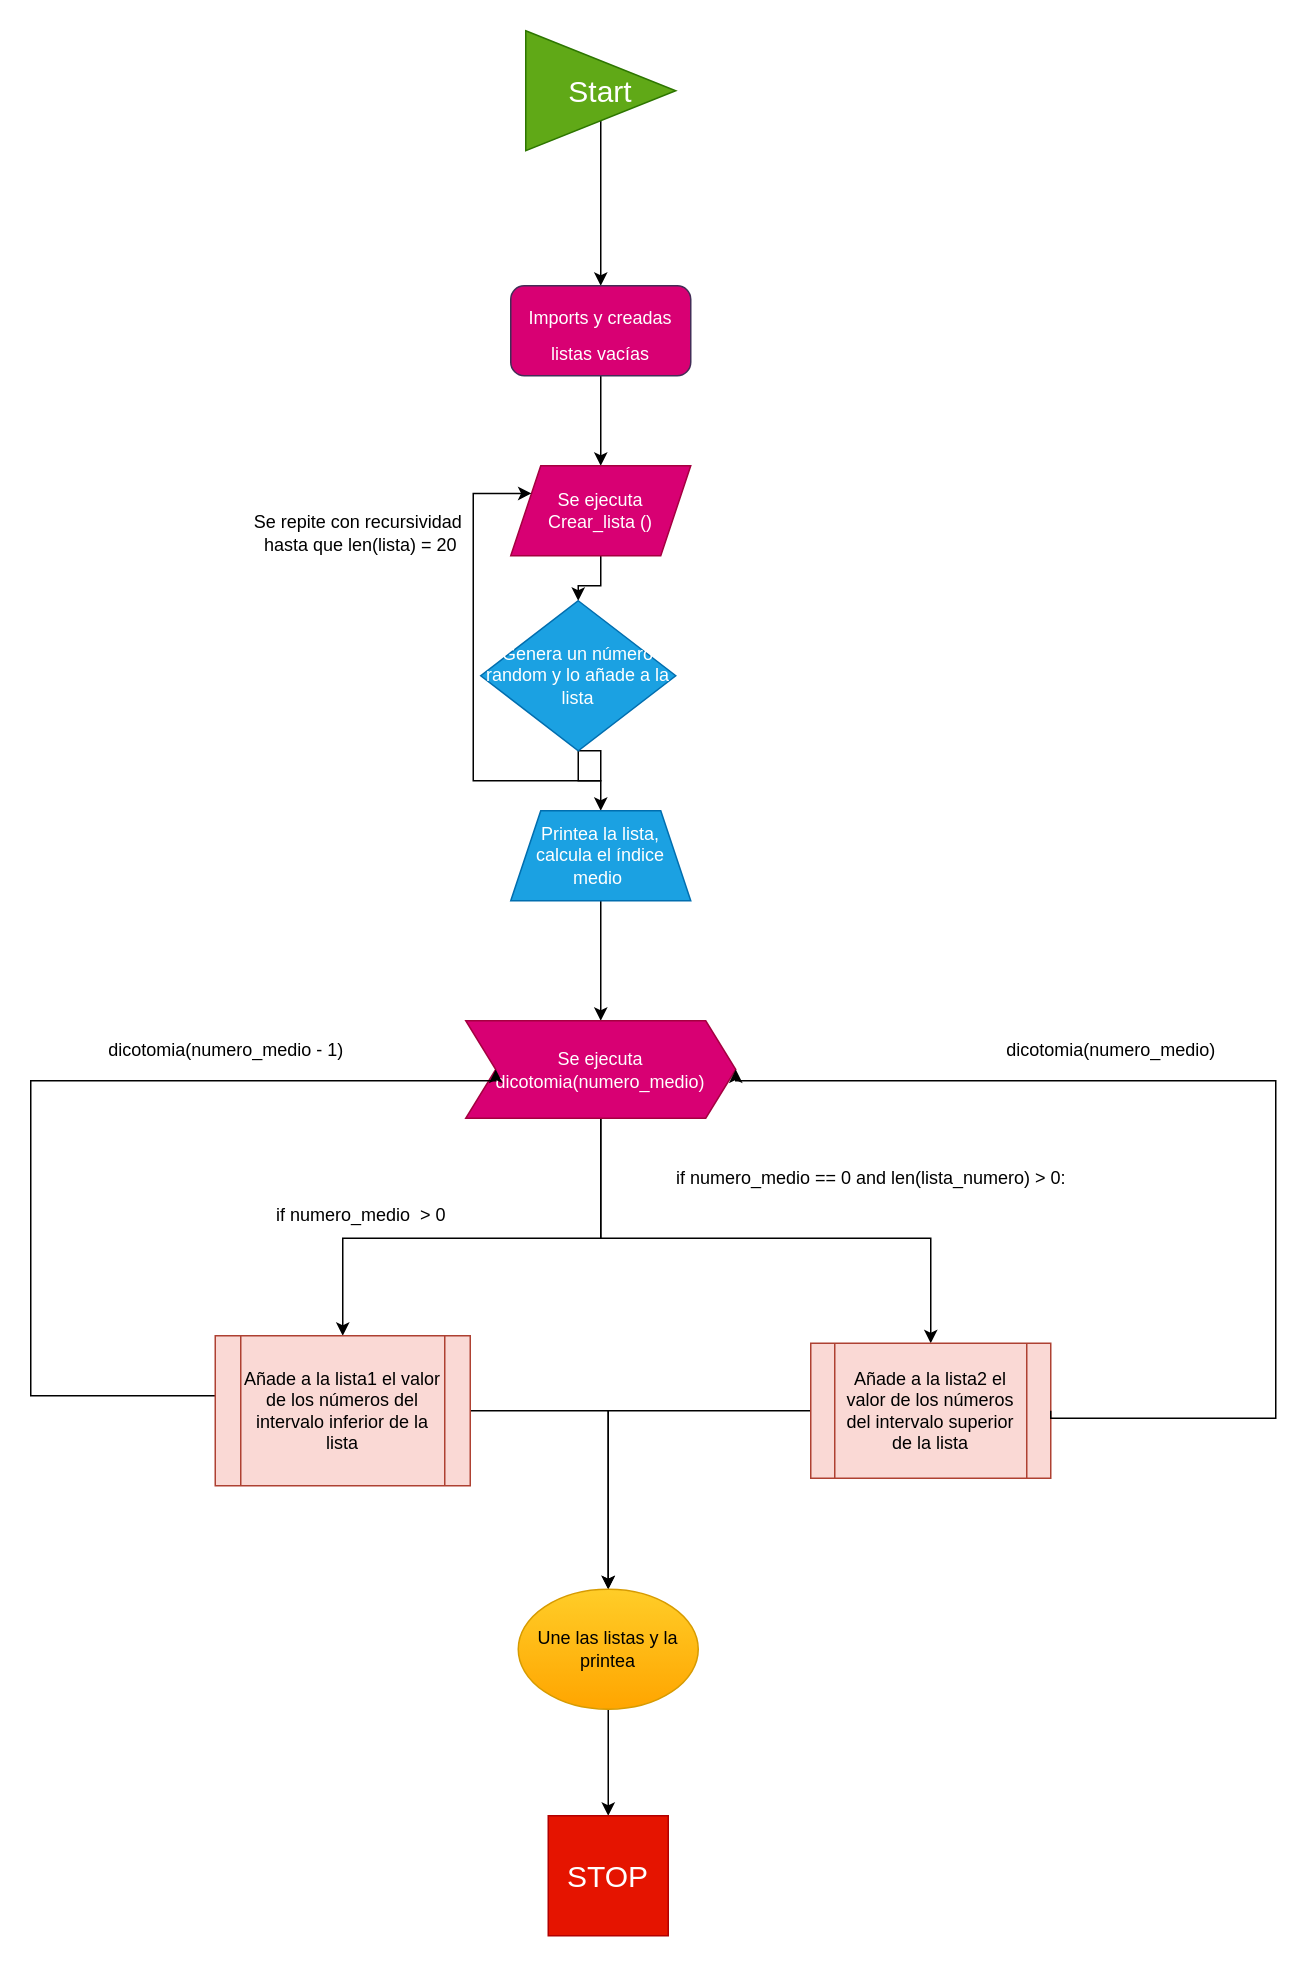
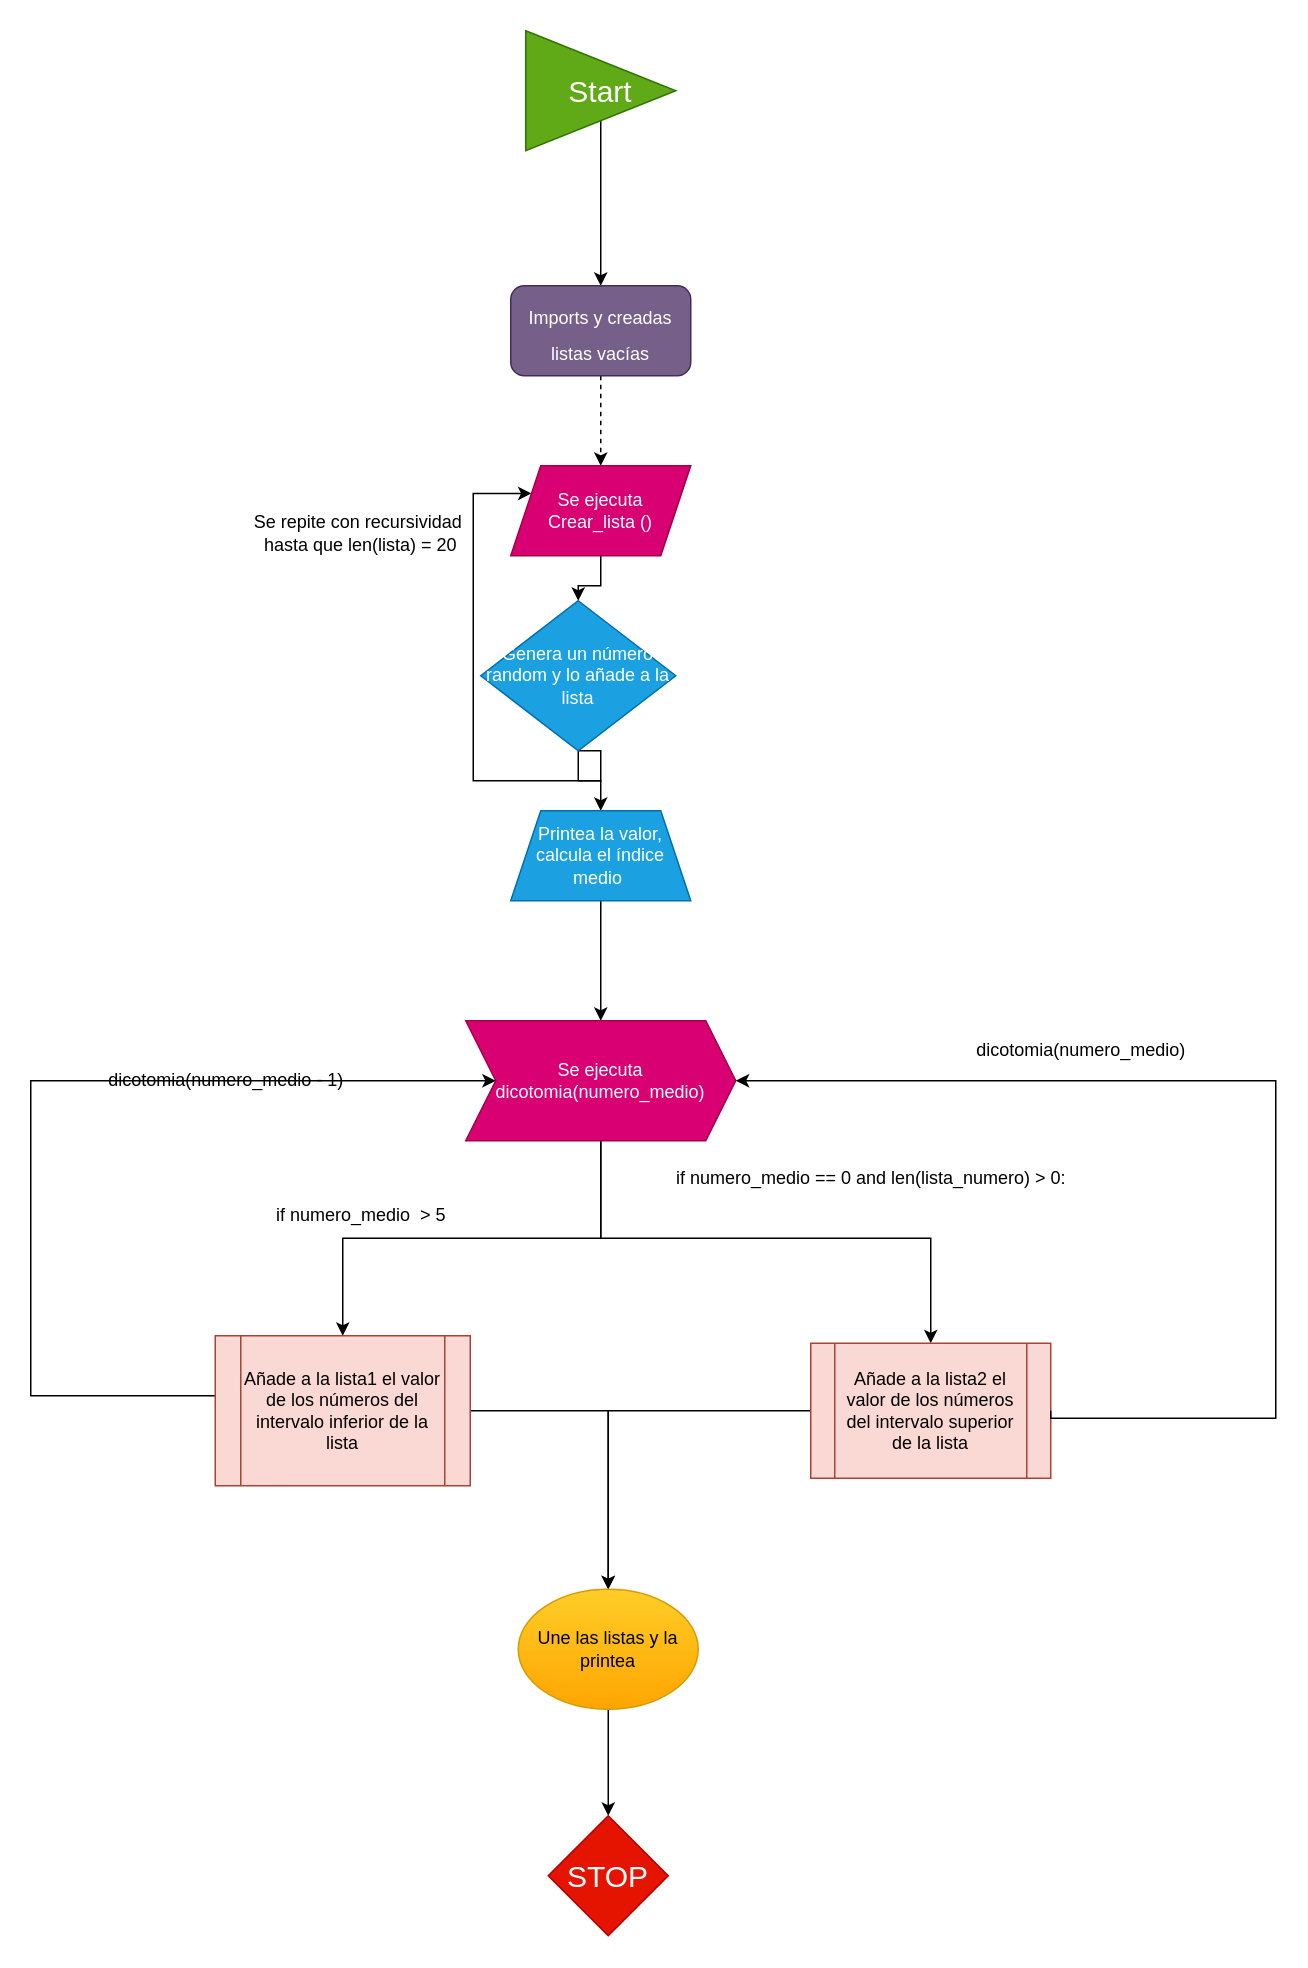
(601, 331) -> (601, 331)
(601, 417) -> (601, 417)
(601, 856) -> (601, 856)
(226, 1051) -> (226, 1081)
(1111, 1051) -> (1081, 1051)
(601, 1070) -> (601, 1081)
(362, 1216) -> (362, 1216)
(608, 1876) -> (608, 1876)
